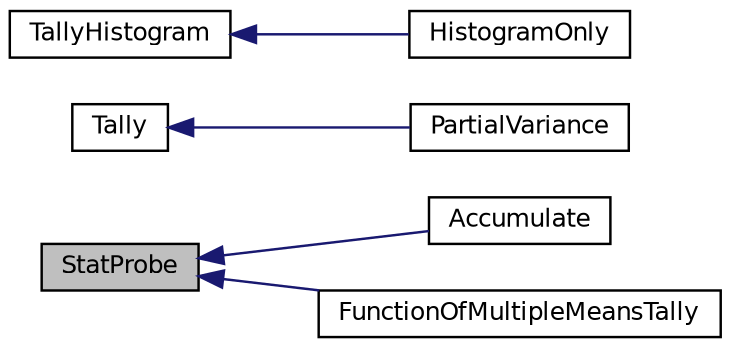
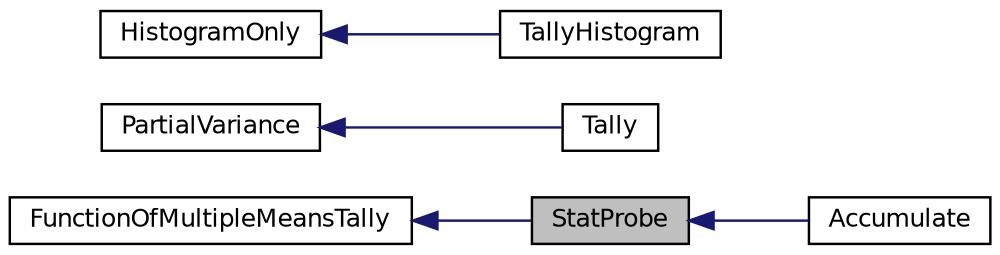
(332, 34) -> (423, 34)
(302, 127) -> (453, 127)
(271, 285) -> (484, 221)
